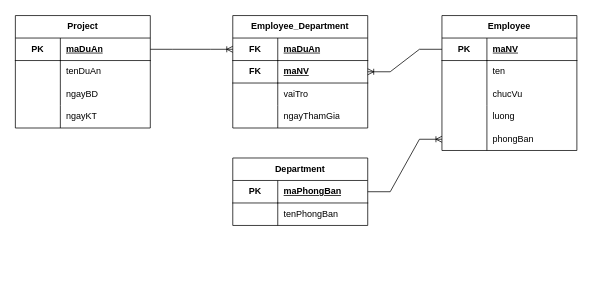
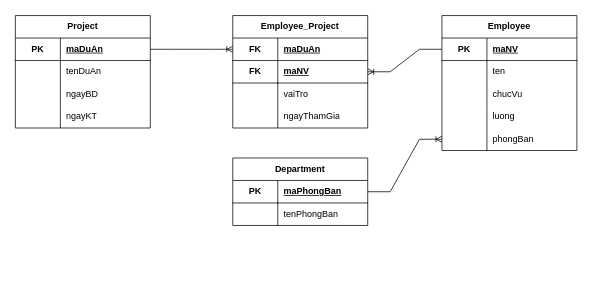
(300, 27) -> (300, 27)
